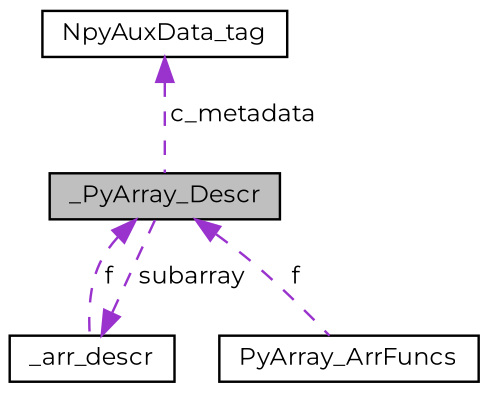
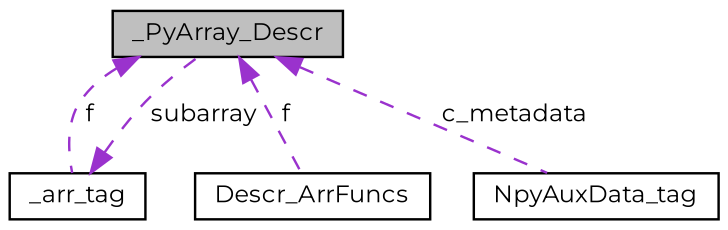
(165, 128) -> (423, 120)
(92, 359) -> (78, 196)
(349, 359) -> (313, 196)
